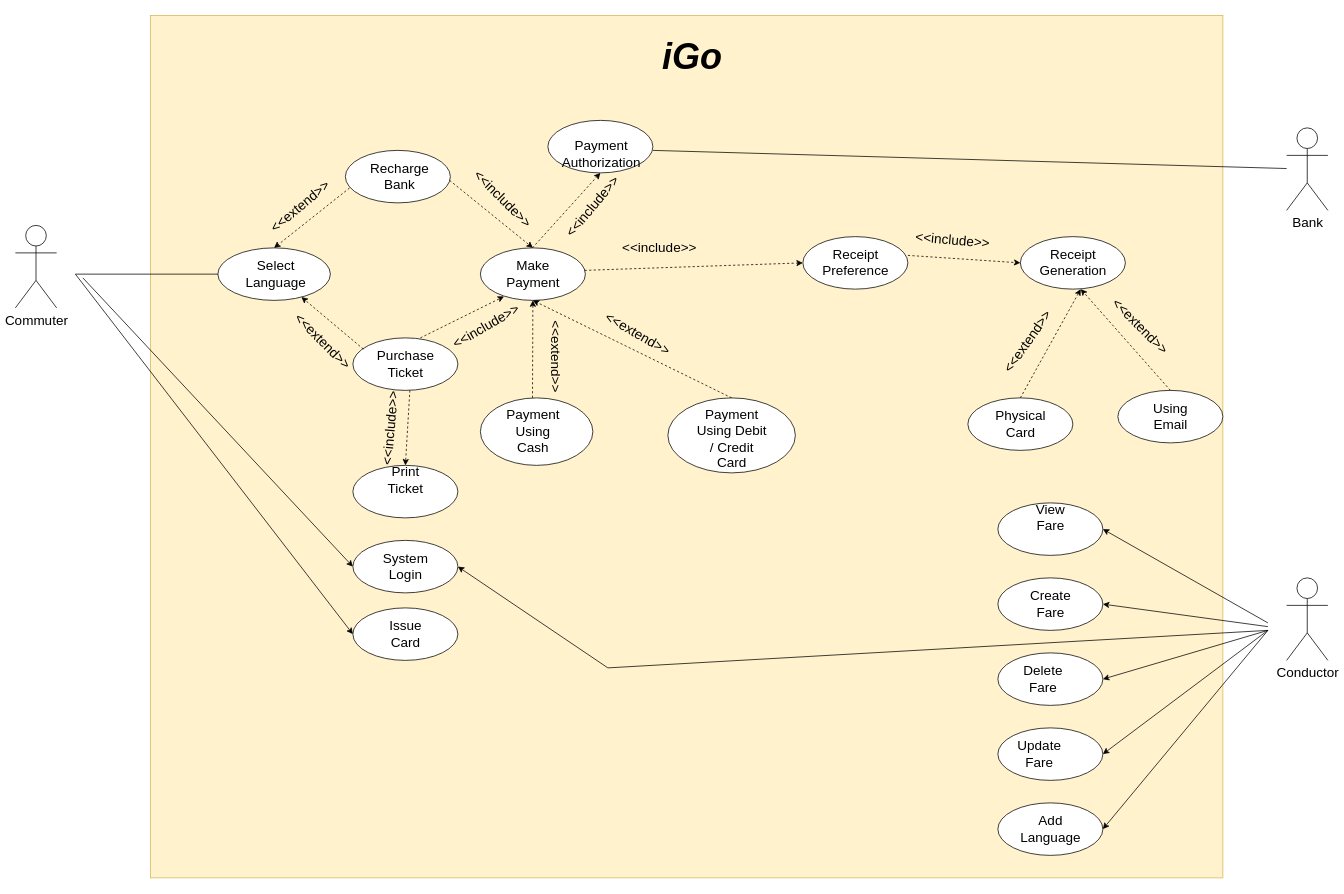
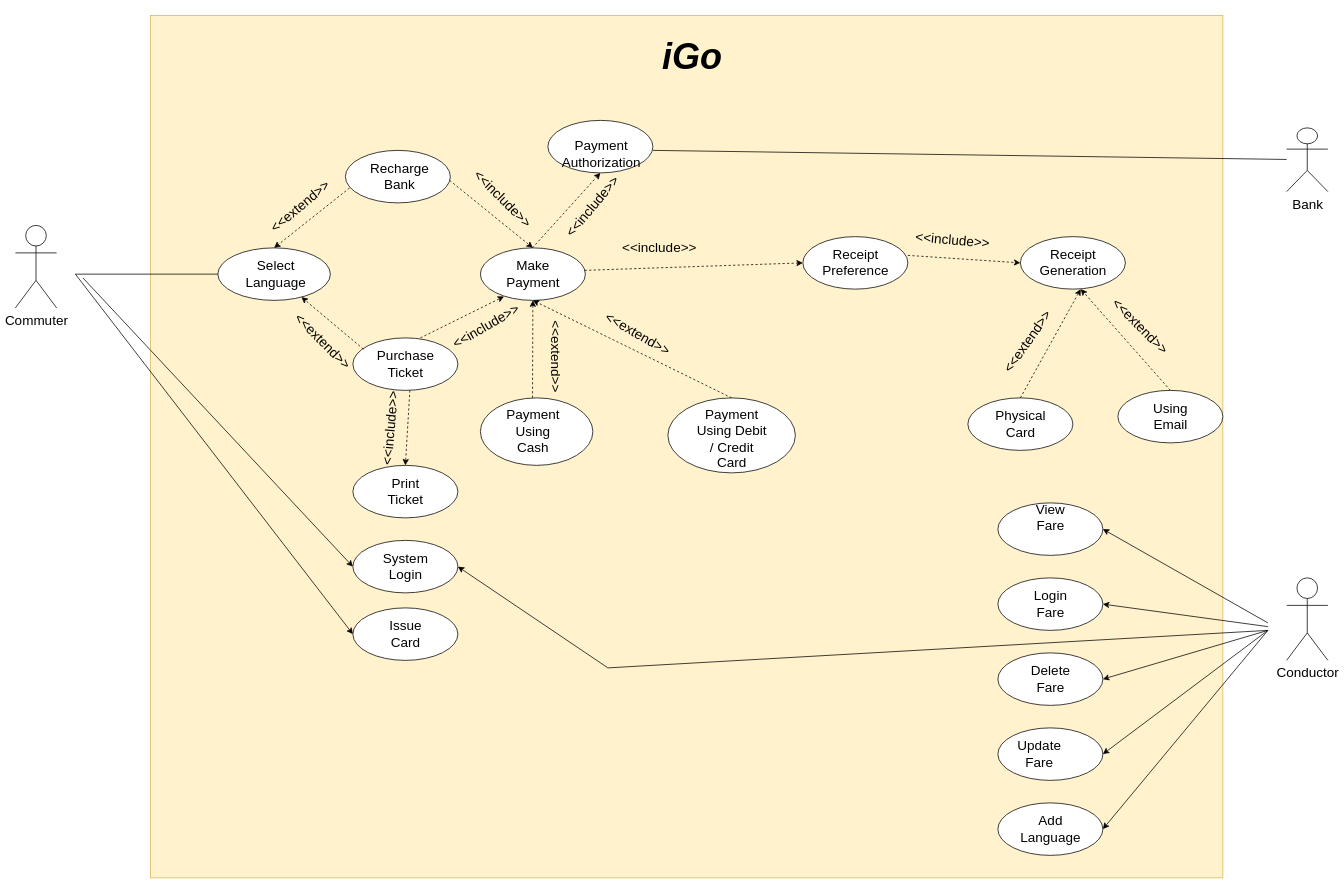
(1307, 169) -> (1307, 160)
(405, 480) -> (405, 492)
(1051, 604) -> (1051, 604)
(1043, 679) -> (1050, 679)
